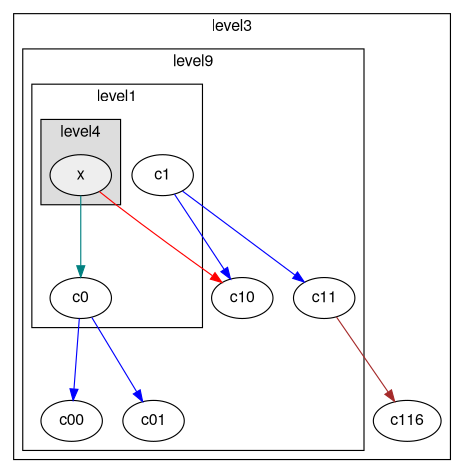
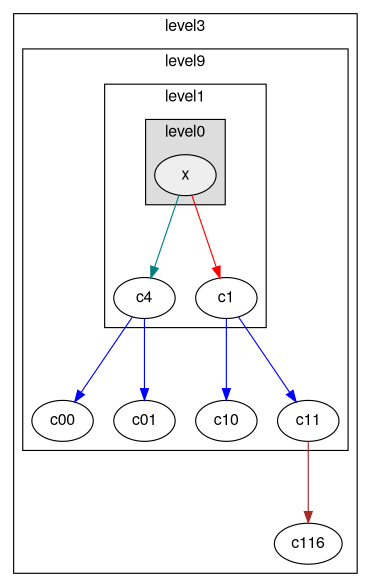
(81, 133) -> (185, 133)
(155, 234) -> (204, 231)
(81, 298) -> (144, 298)
